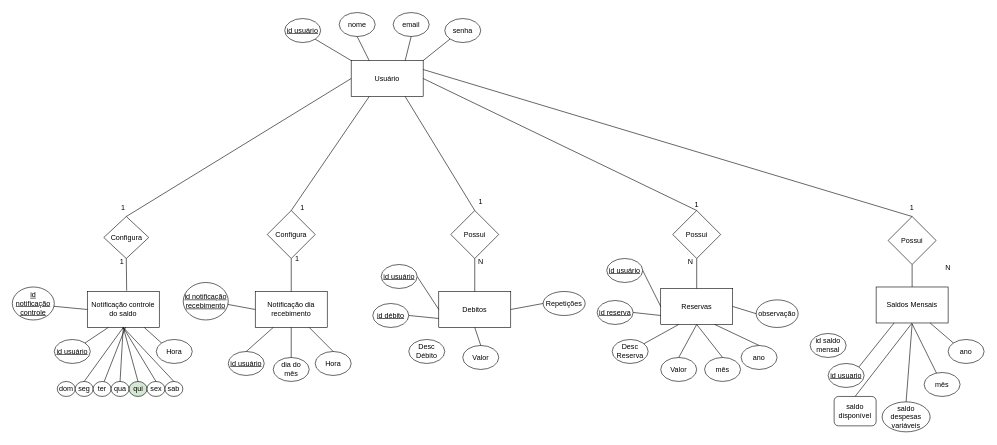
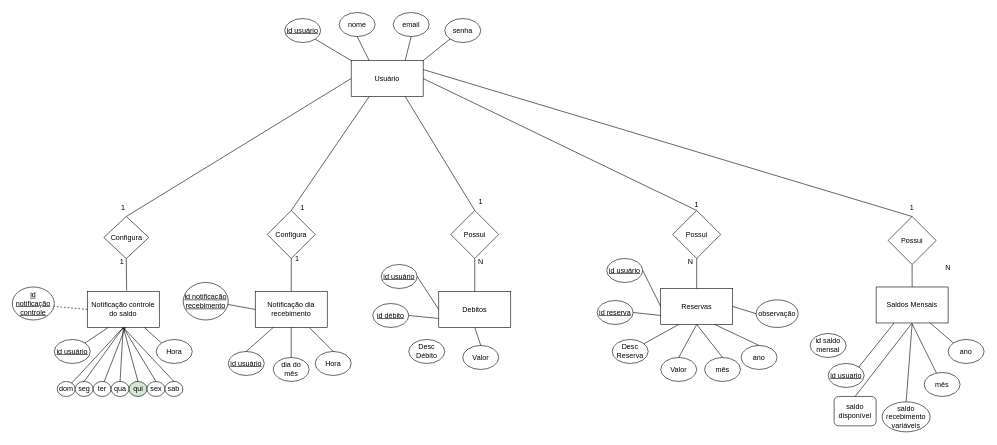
(564, 303) -> none
(527, 306) -> none
(70, 308) -> (70, 308)
none -> (92, 361)
(906, 417) -> (906, 417)
